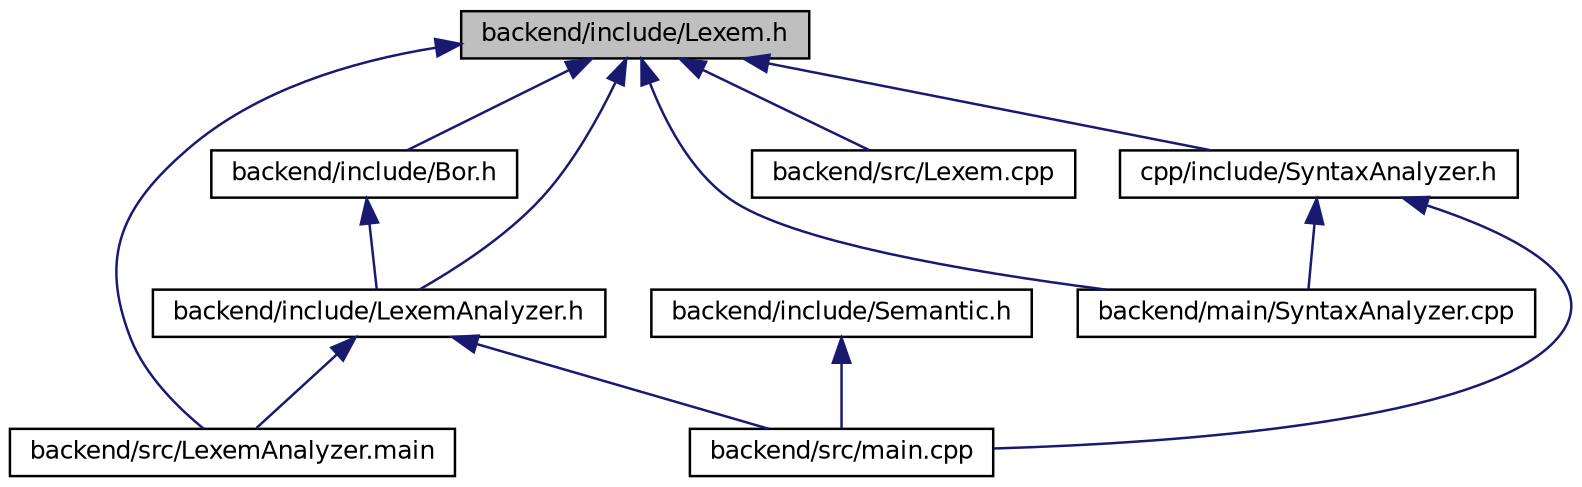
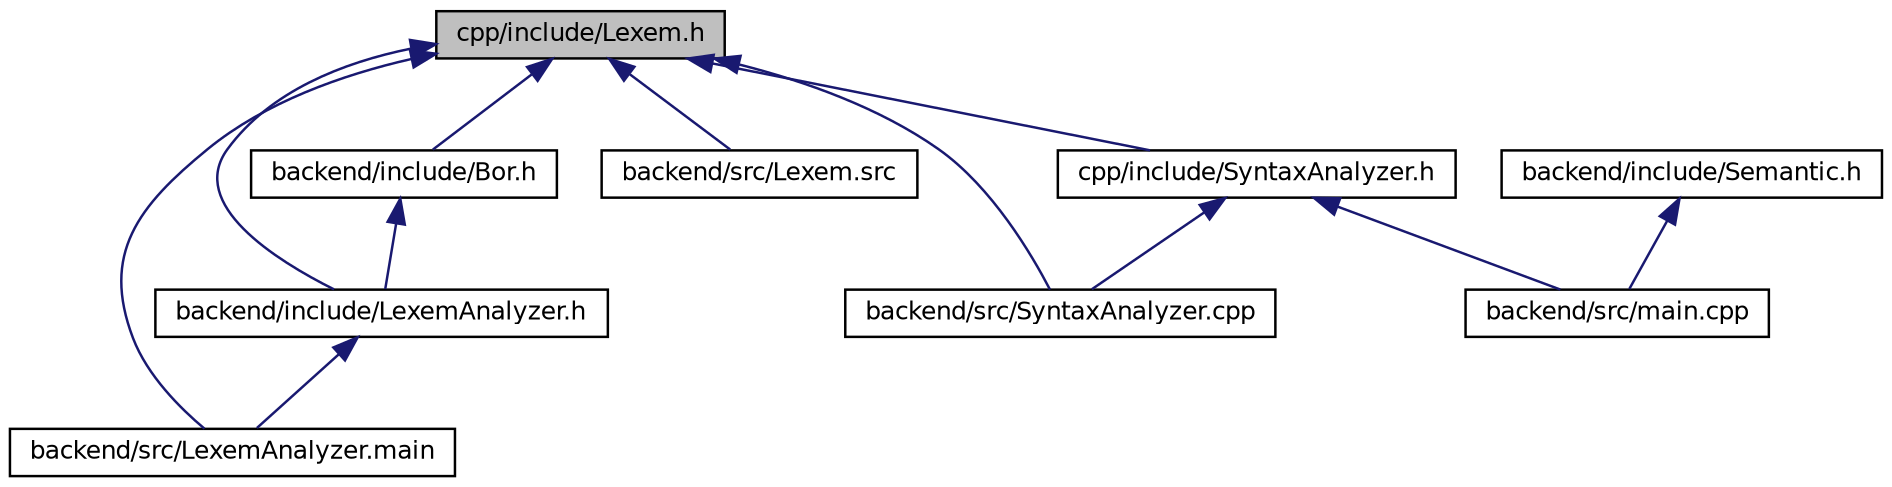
(635, 35) -> (581, 35)
(914, 174) -> (760, 174)
(1306, 313) -> (1060, 313)
(623, 386) -> none
